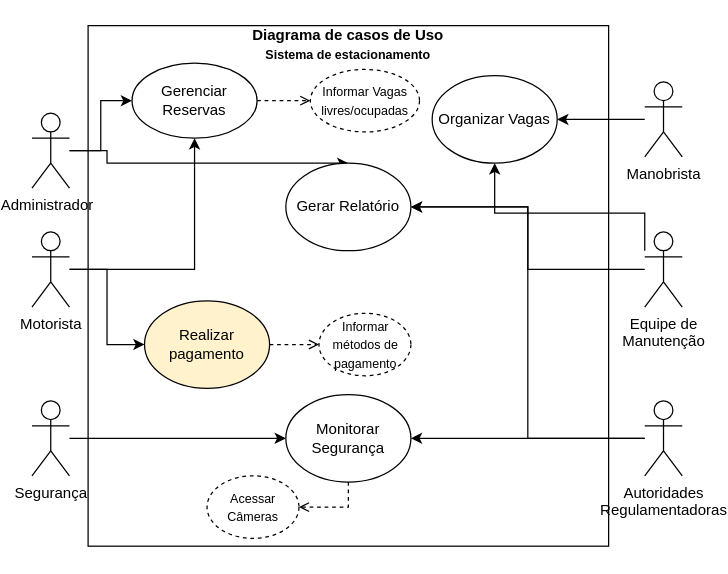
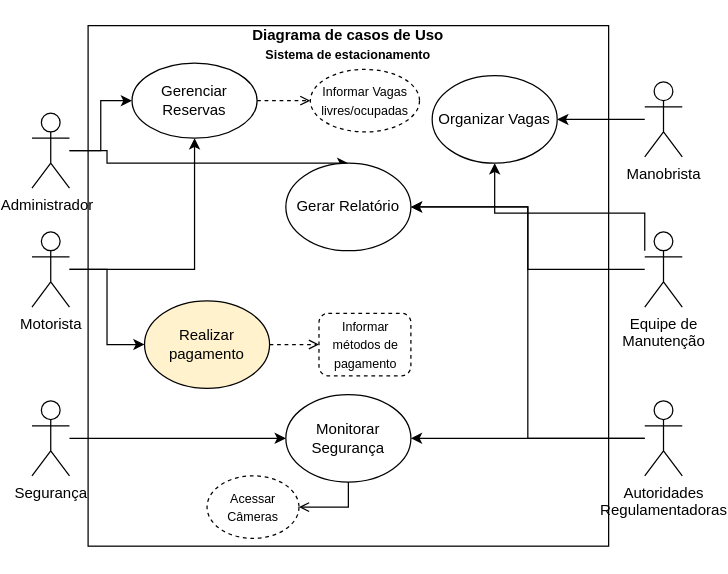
(365, 344) -> (365, 344)
(338, 507) -> (338, 507)
